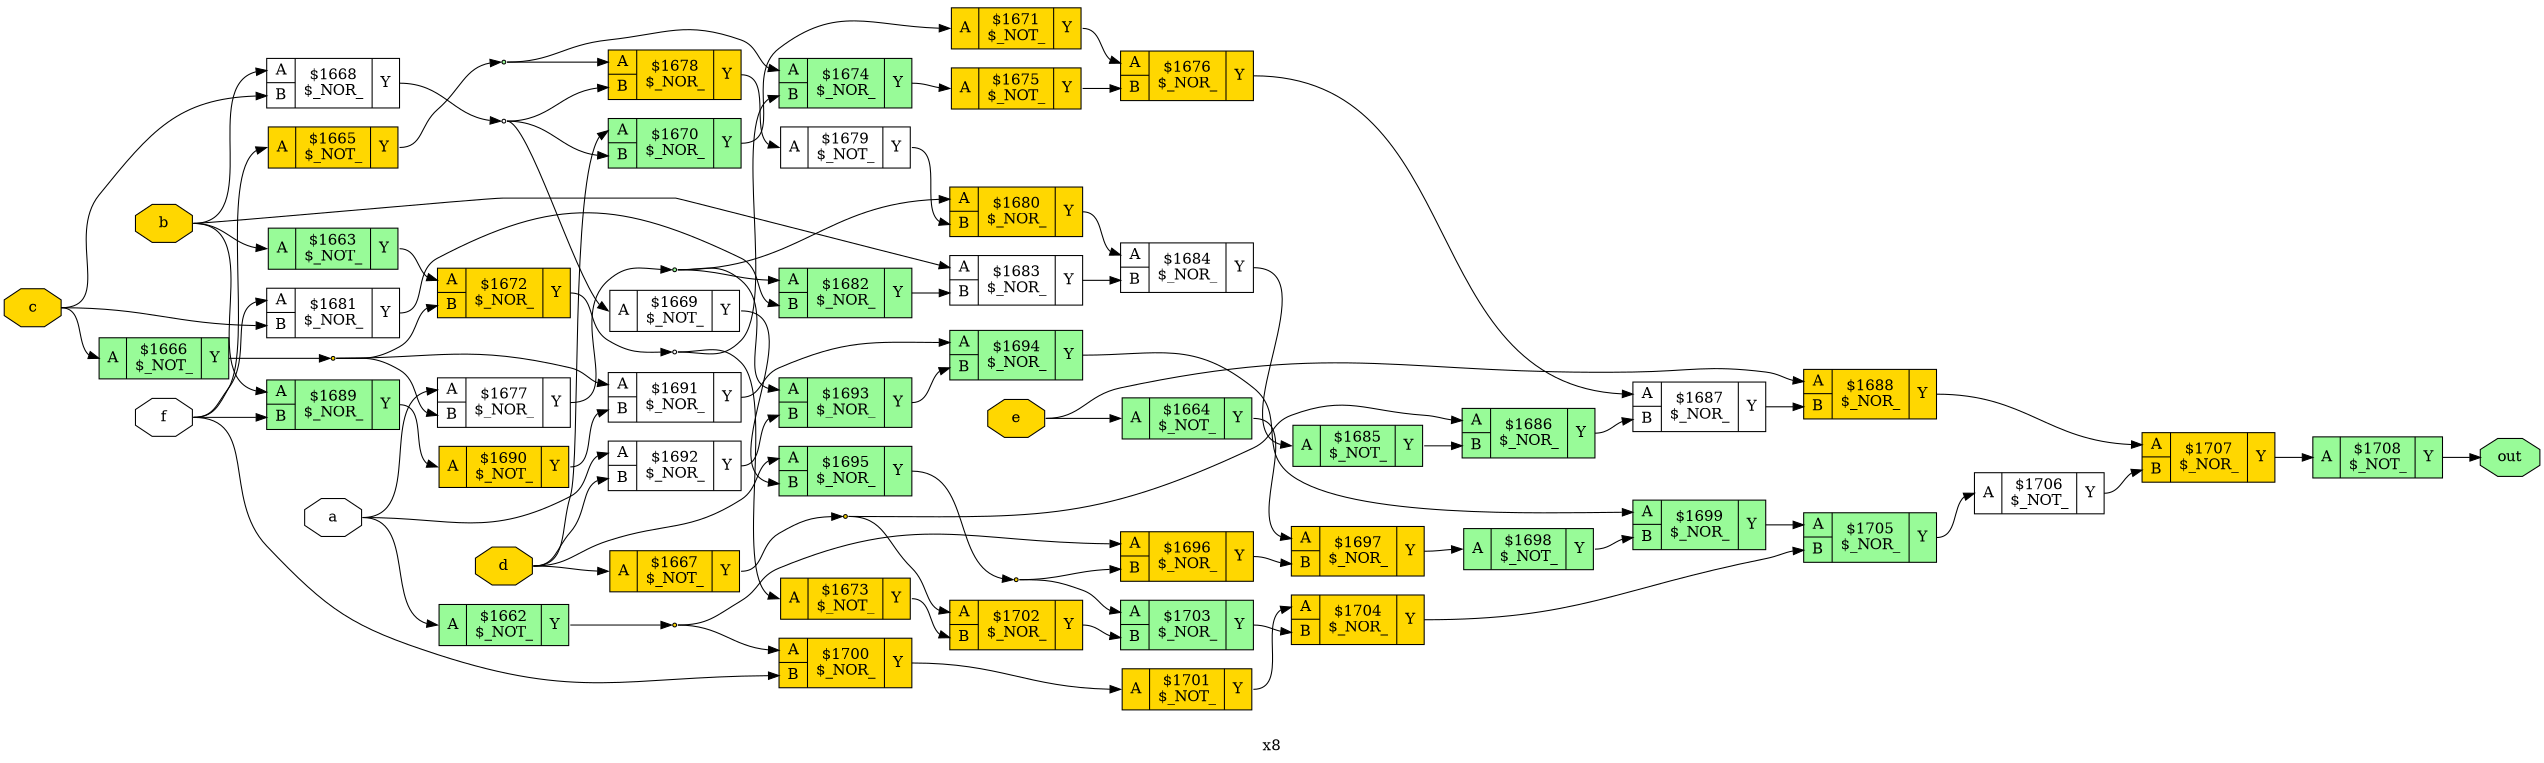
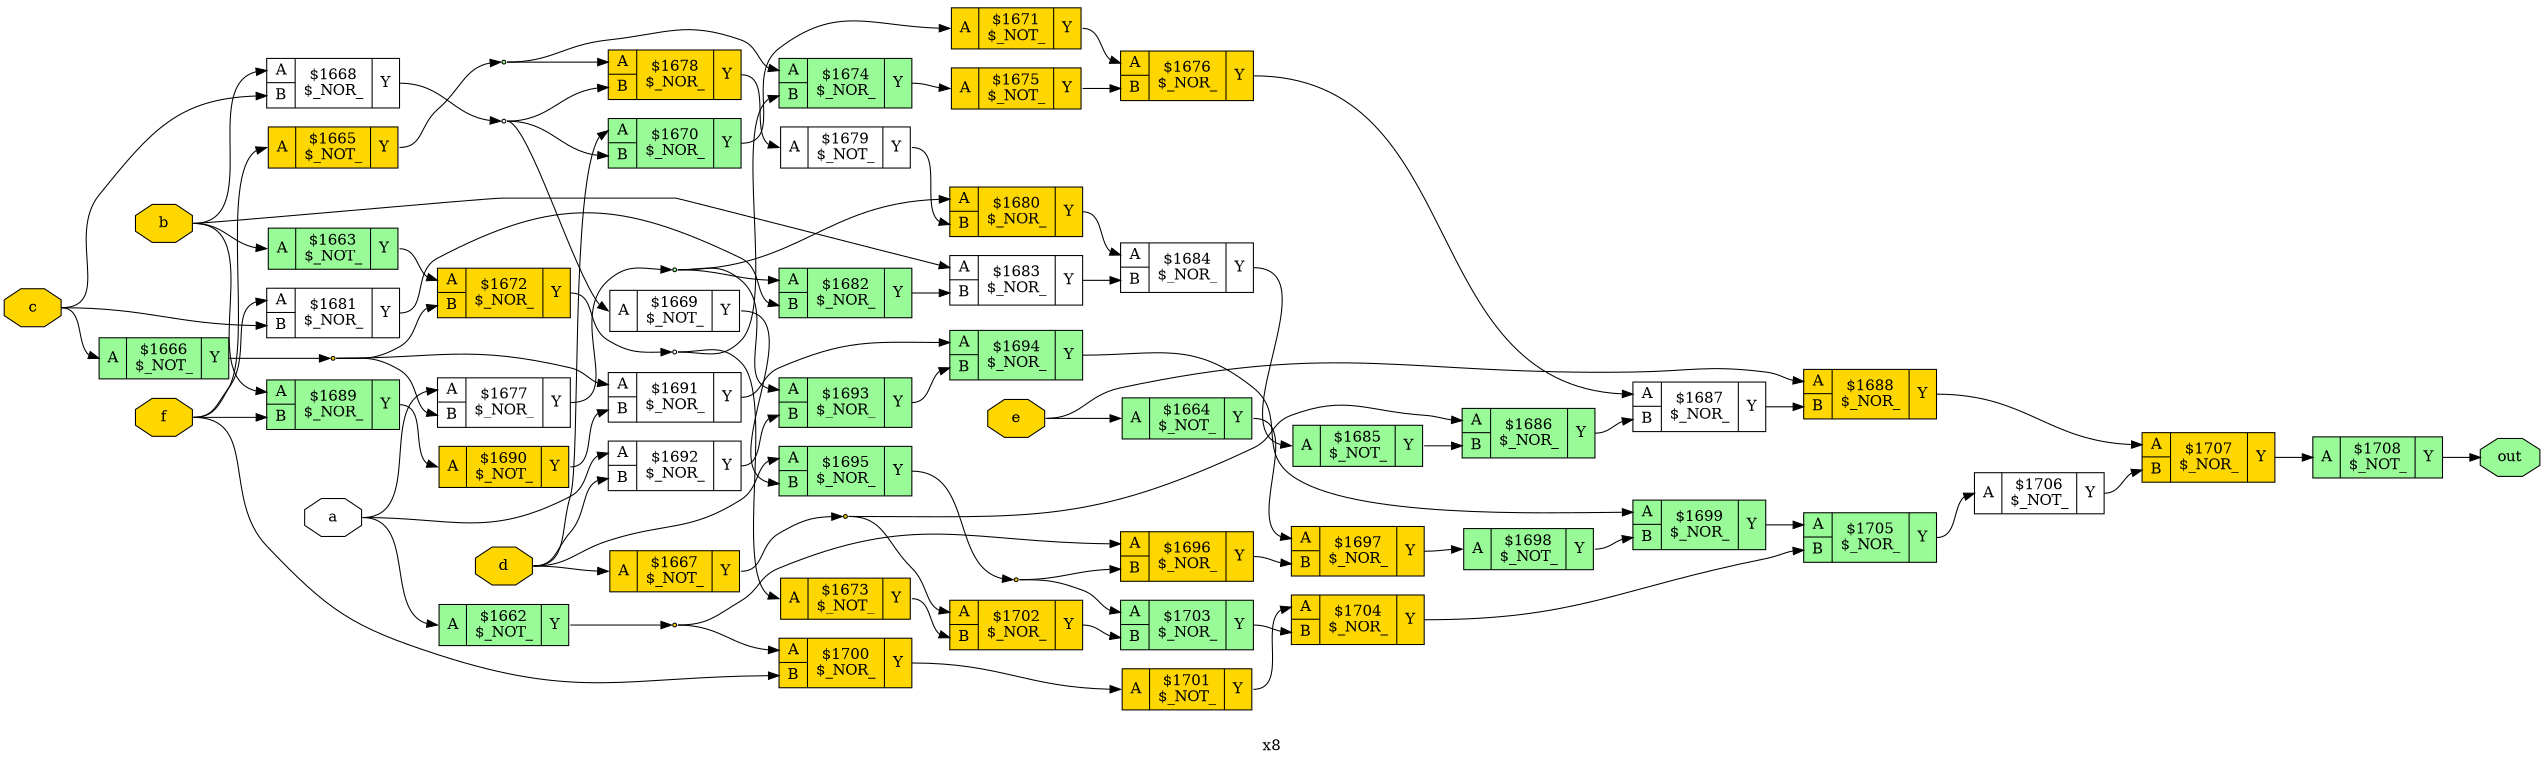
(164, 417) -> (164, 417)
